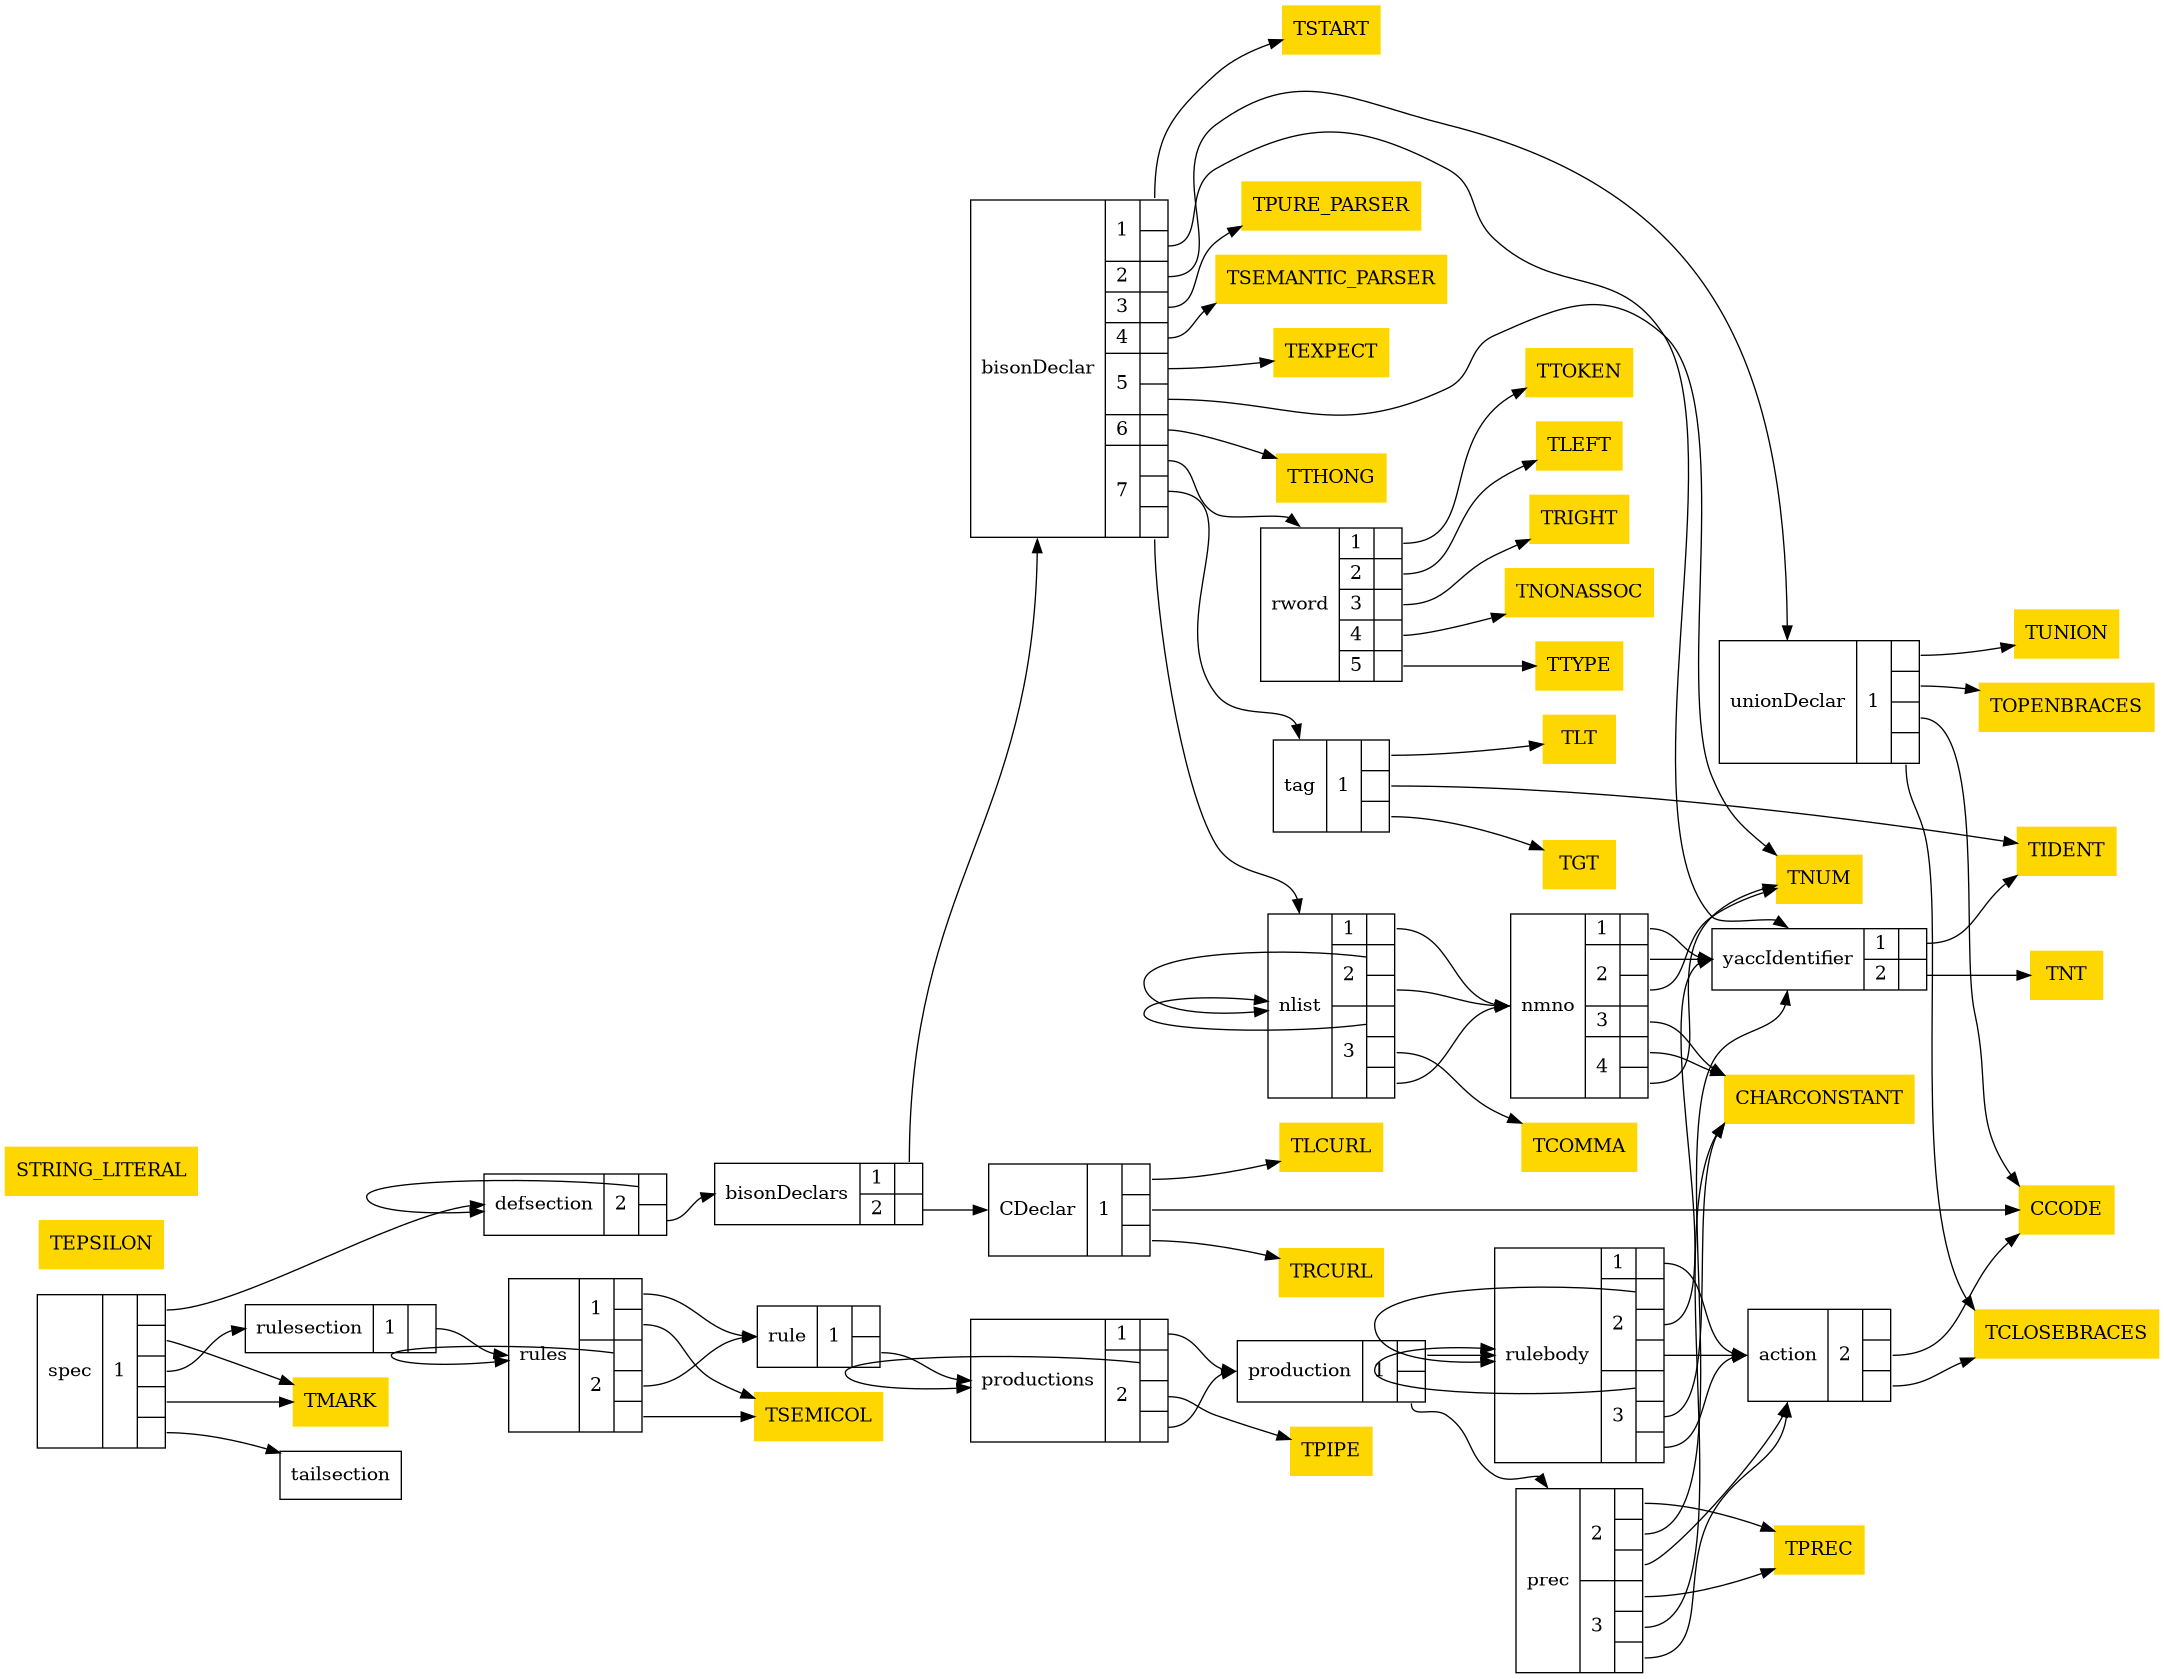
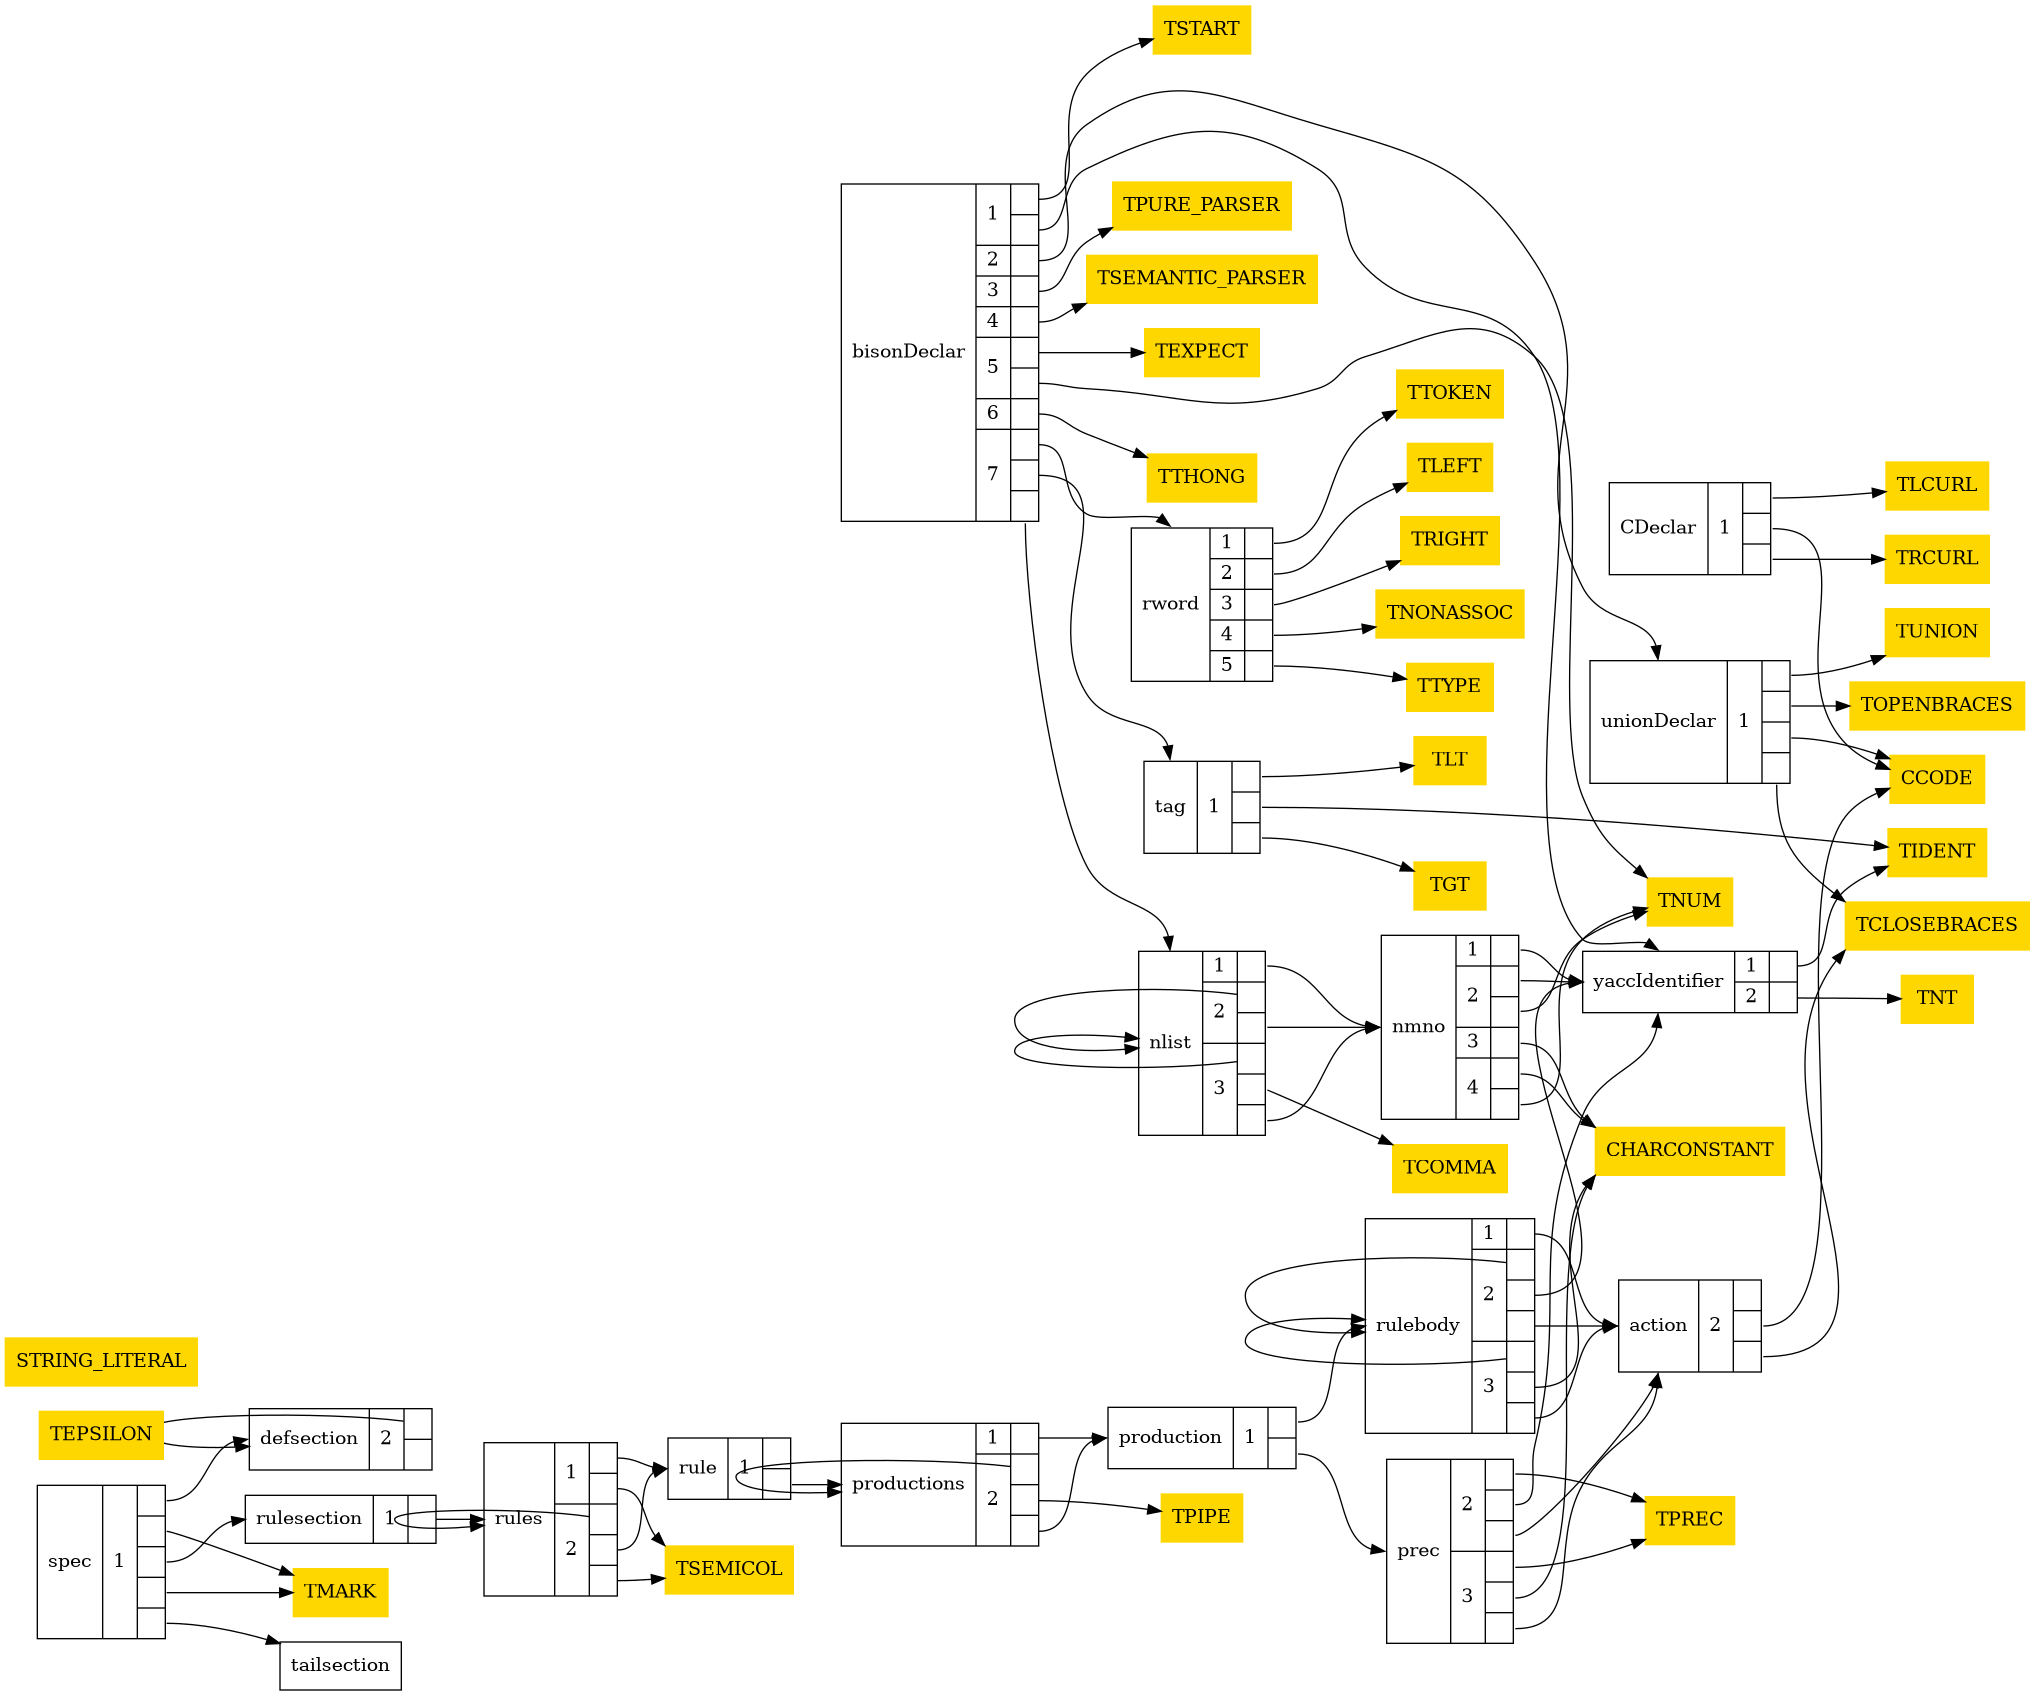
(819, 1194) -> none
